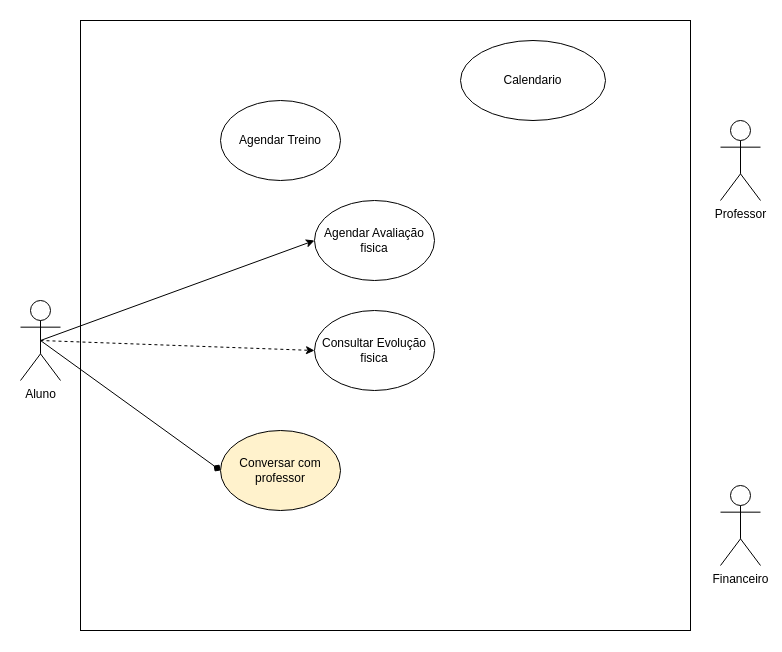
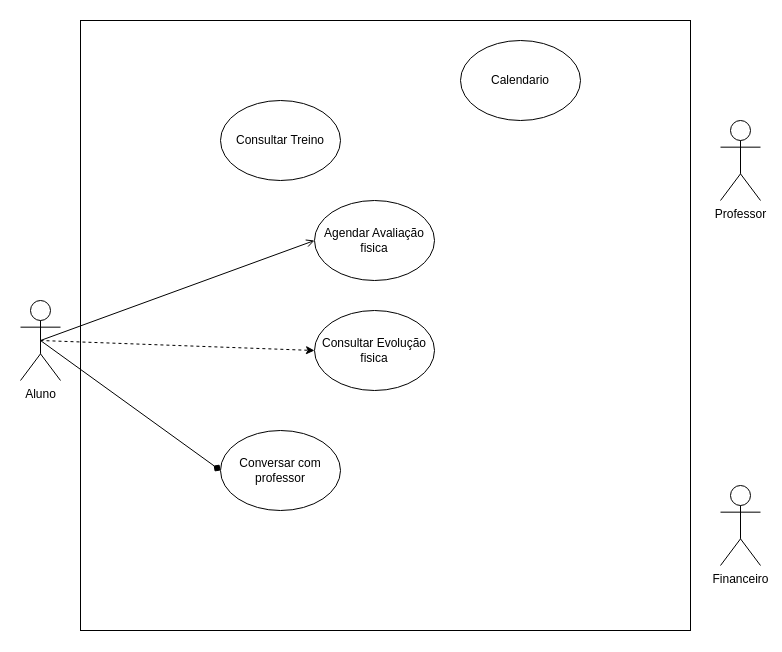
(533, 81) -> (521, 81)
(281, 141) -> (281, 141)
(307, 243) -> (309, 243)
(281, 471) -> (281, 471)
